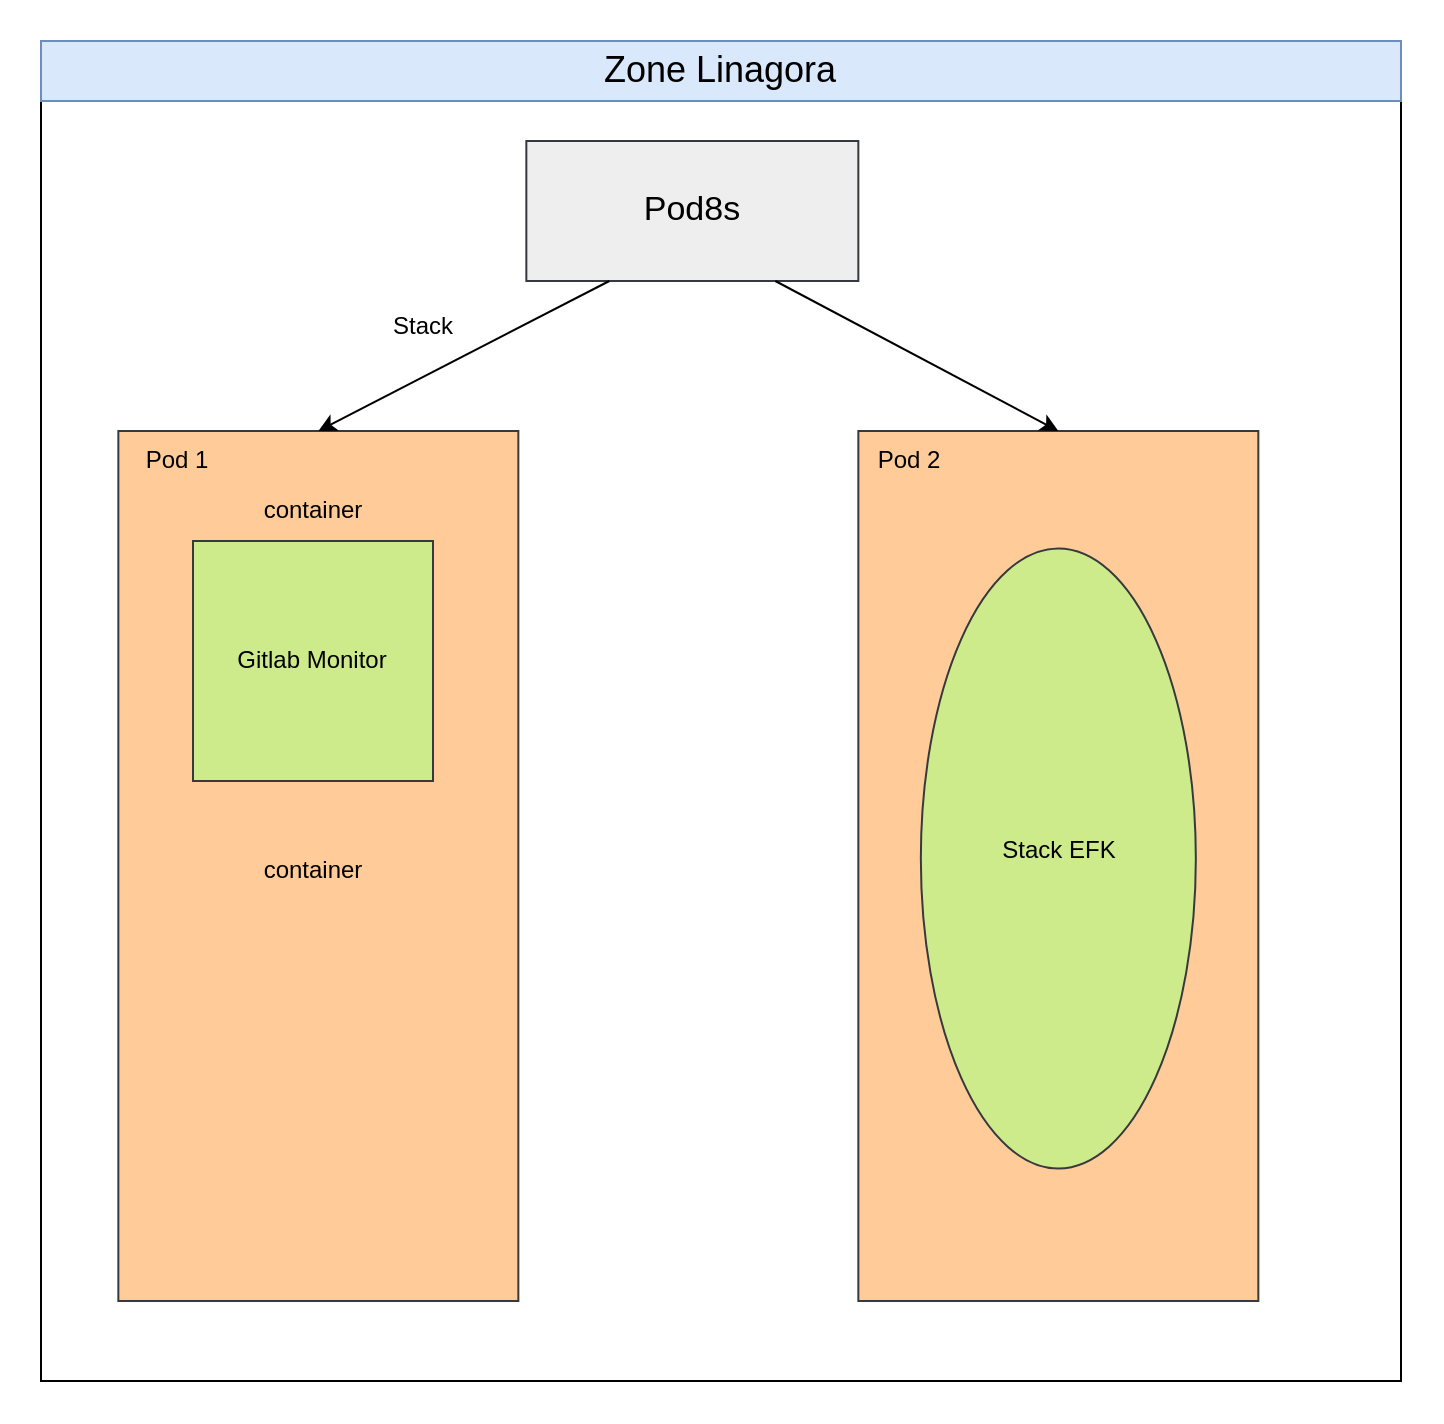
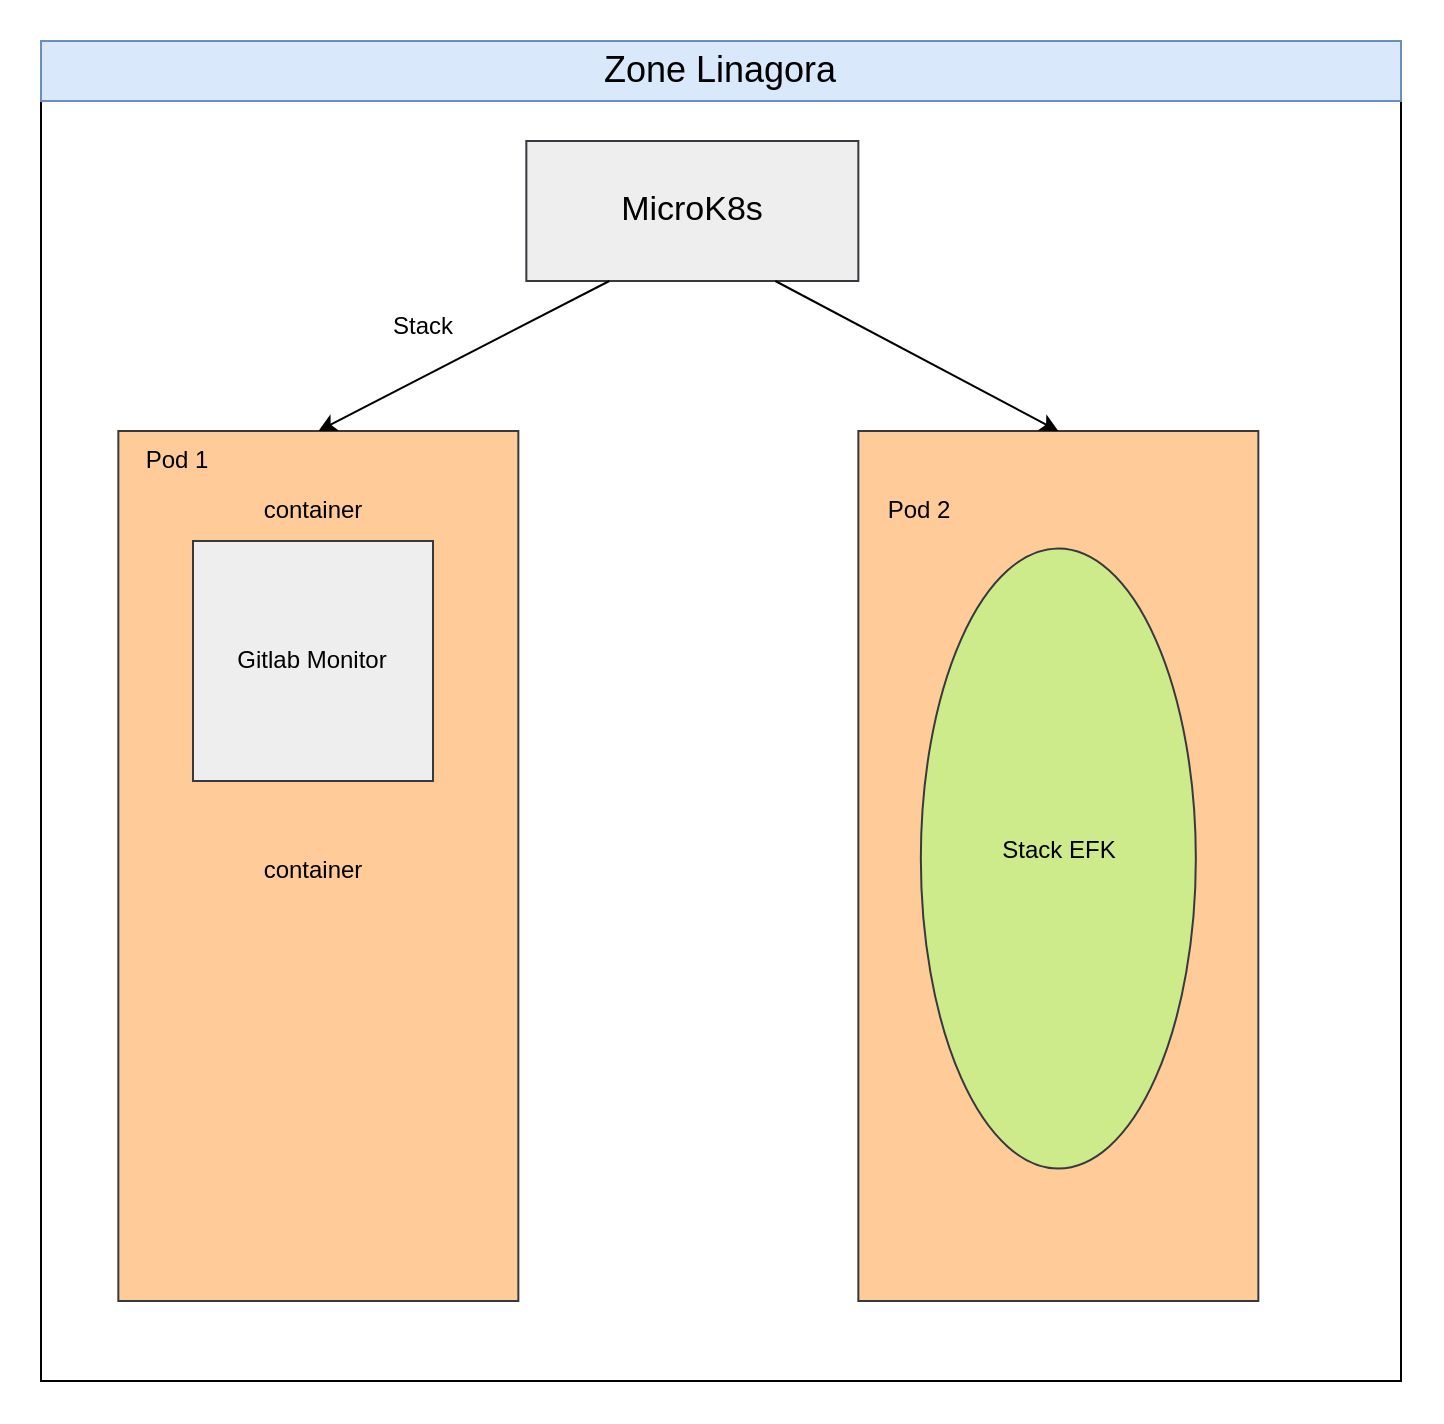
(693, 211) -> (693, 211)
(908, 461) -> (918, 511)
(313, 661) -> (313, 661)
